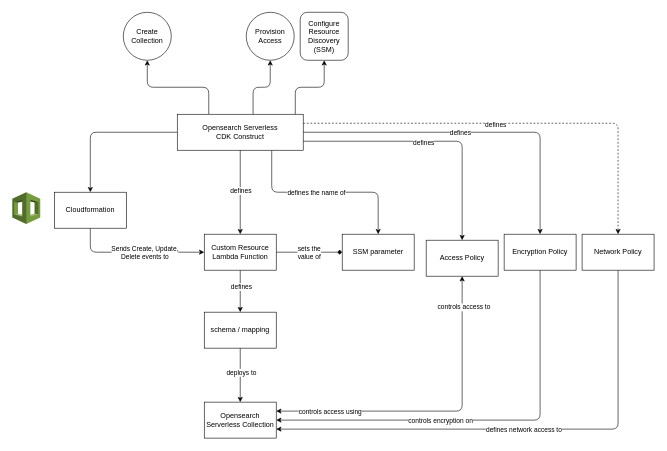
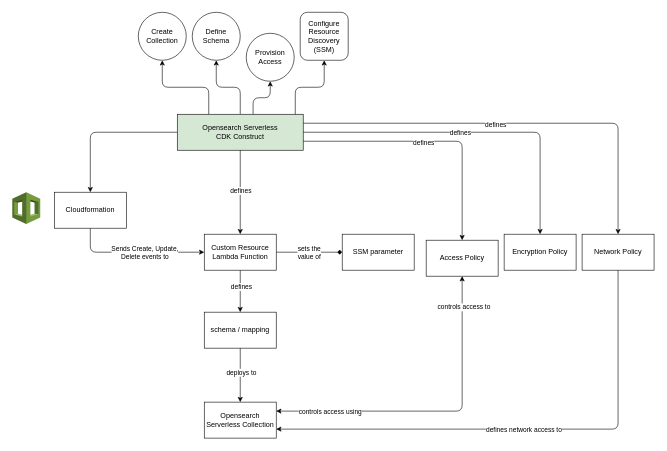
(147, 36) -> (162, 36)
none -> (216, 36)
(270, 36) -> (270, 57)
none -> (236, 88)
(613, 123) -> (613, 123)
(240, 132) -> (240, 132)
(316, 192) -> none
(440, 420) -> none
